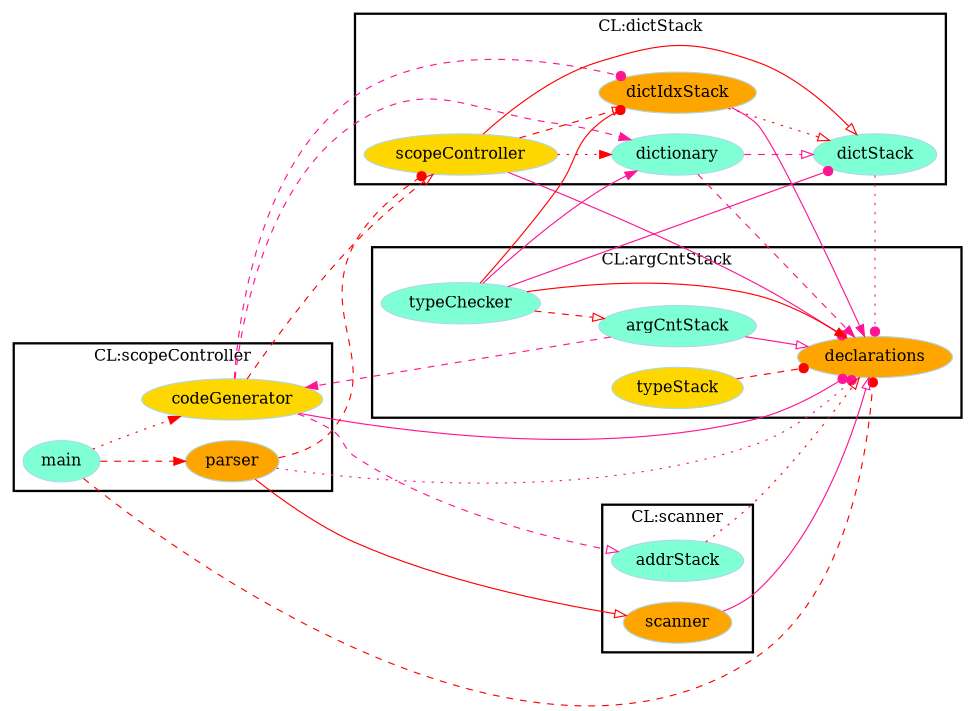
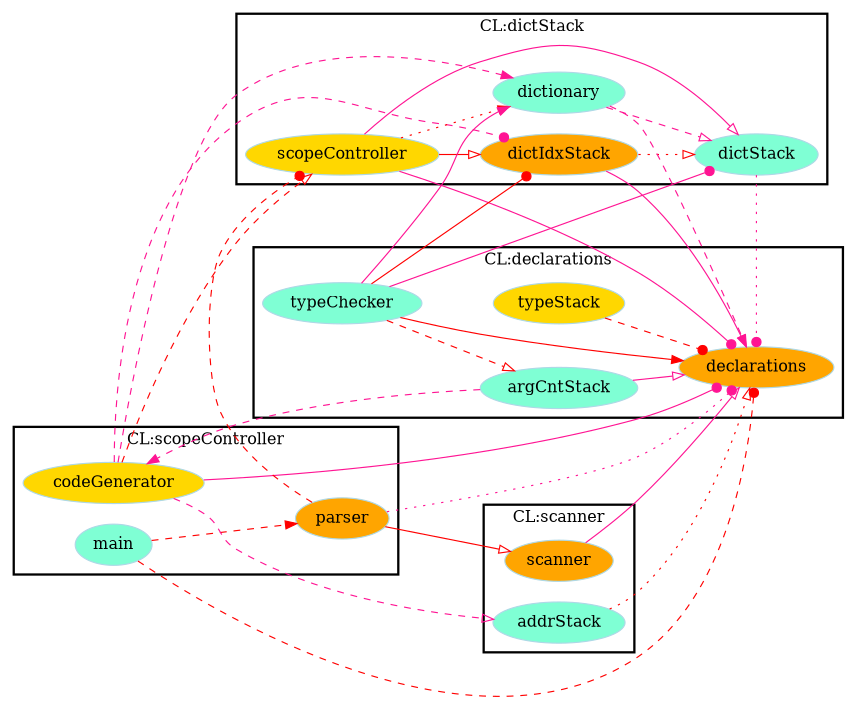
(666, 46) -> (547, 46)
(583, 120) -> (449, 154)
(667, 260) -> (548, 260)
(131, 434) -> none
